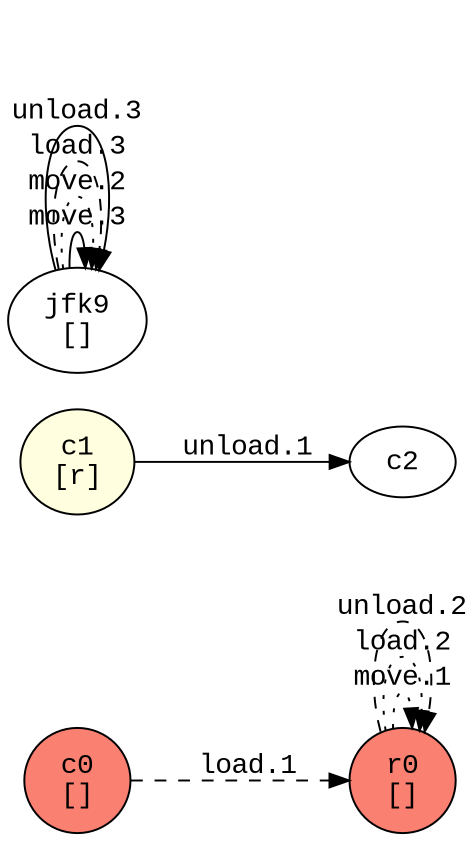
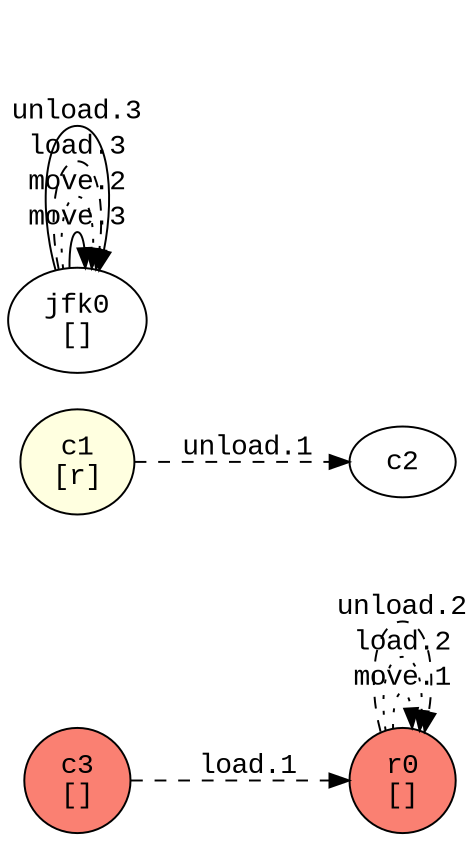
(77, 320) -> (77, 320)
(232, 462) -> (232, 462)
(77, 781) -> (77, 781)
